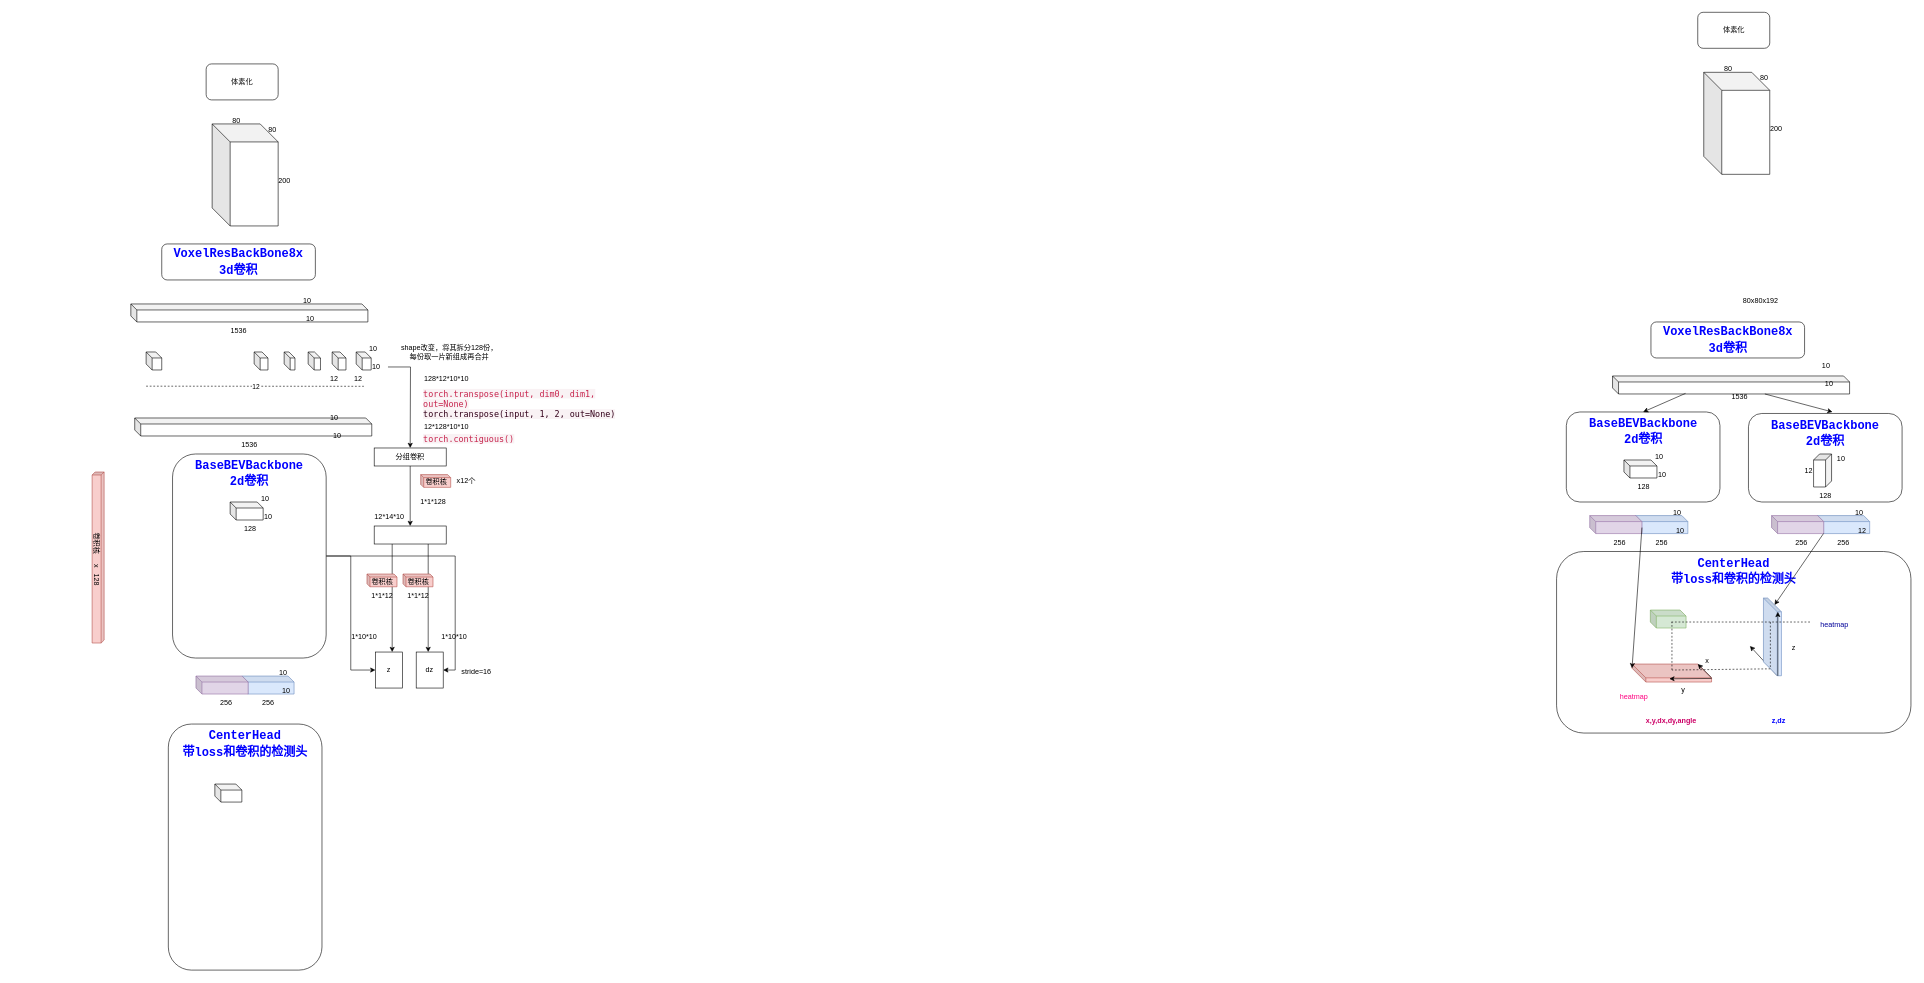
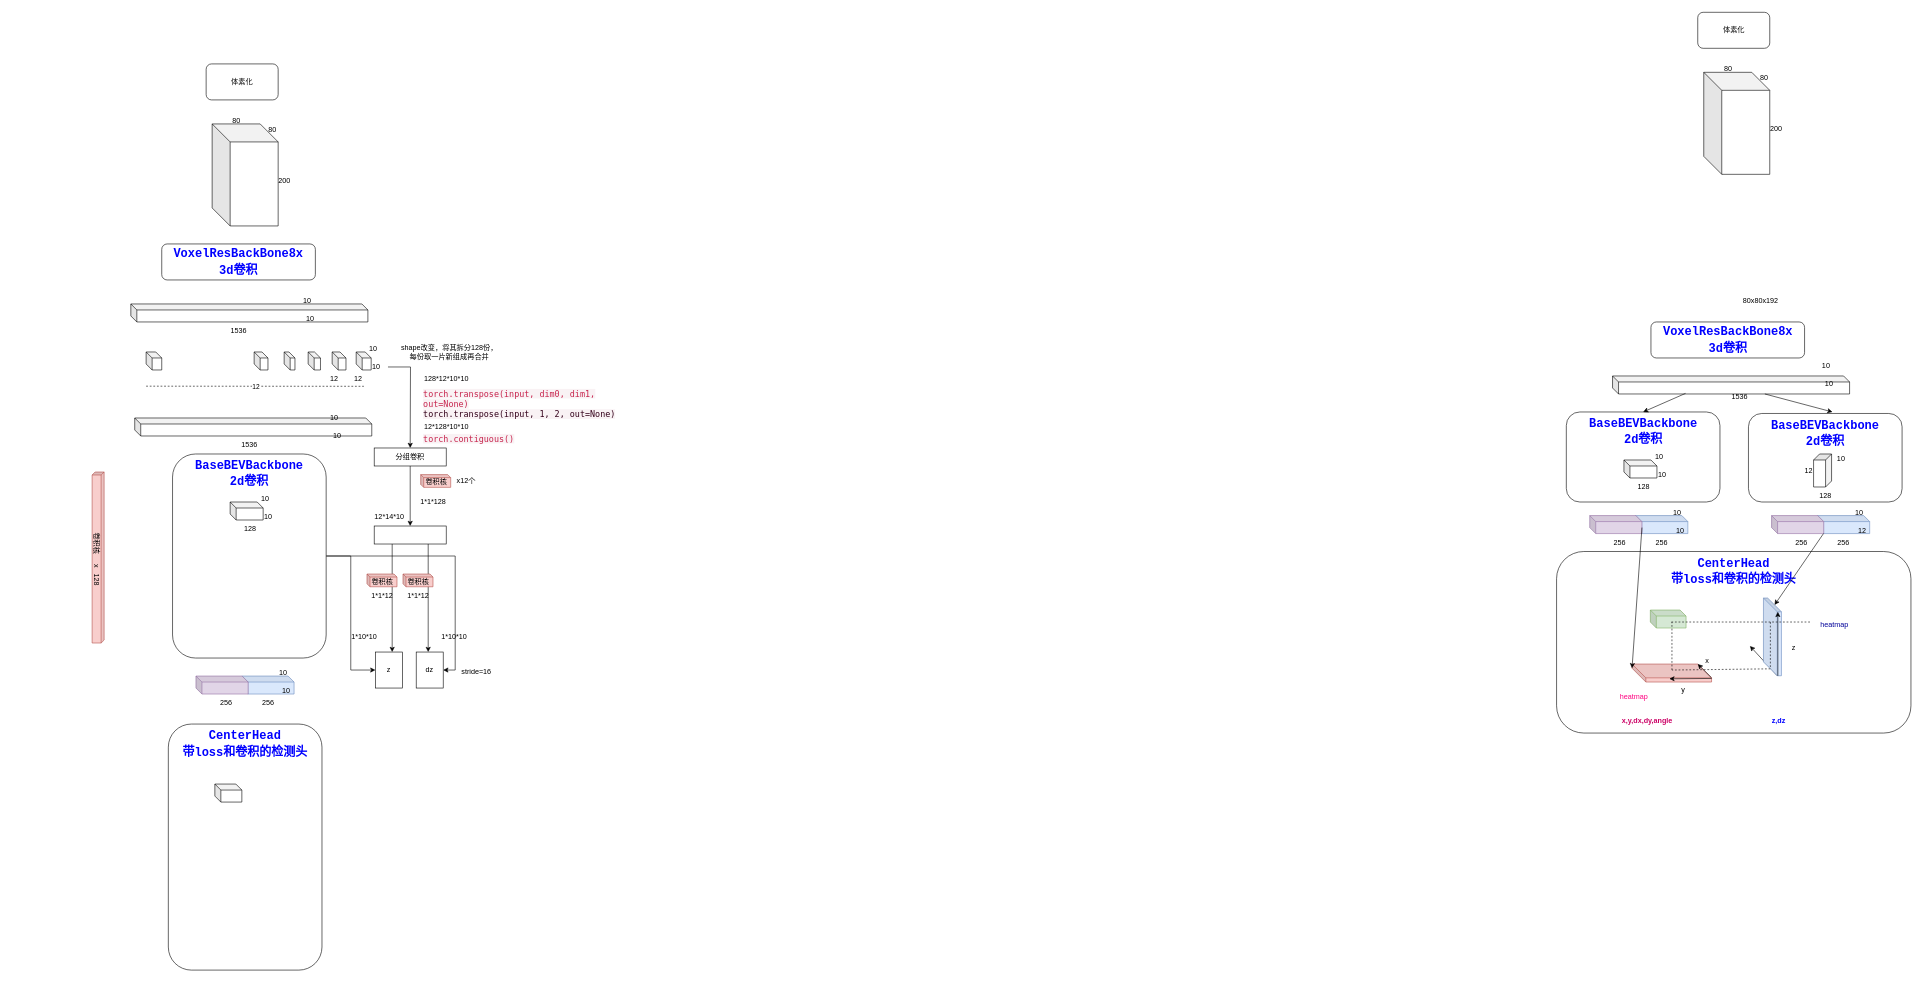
(1671, 721) -> (1647, 721)
